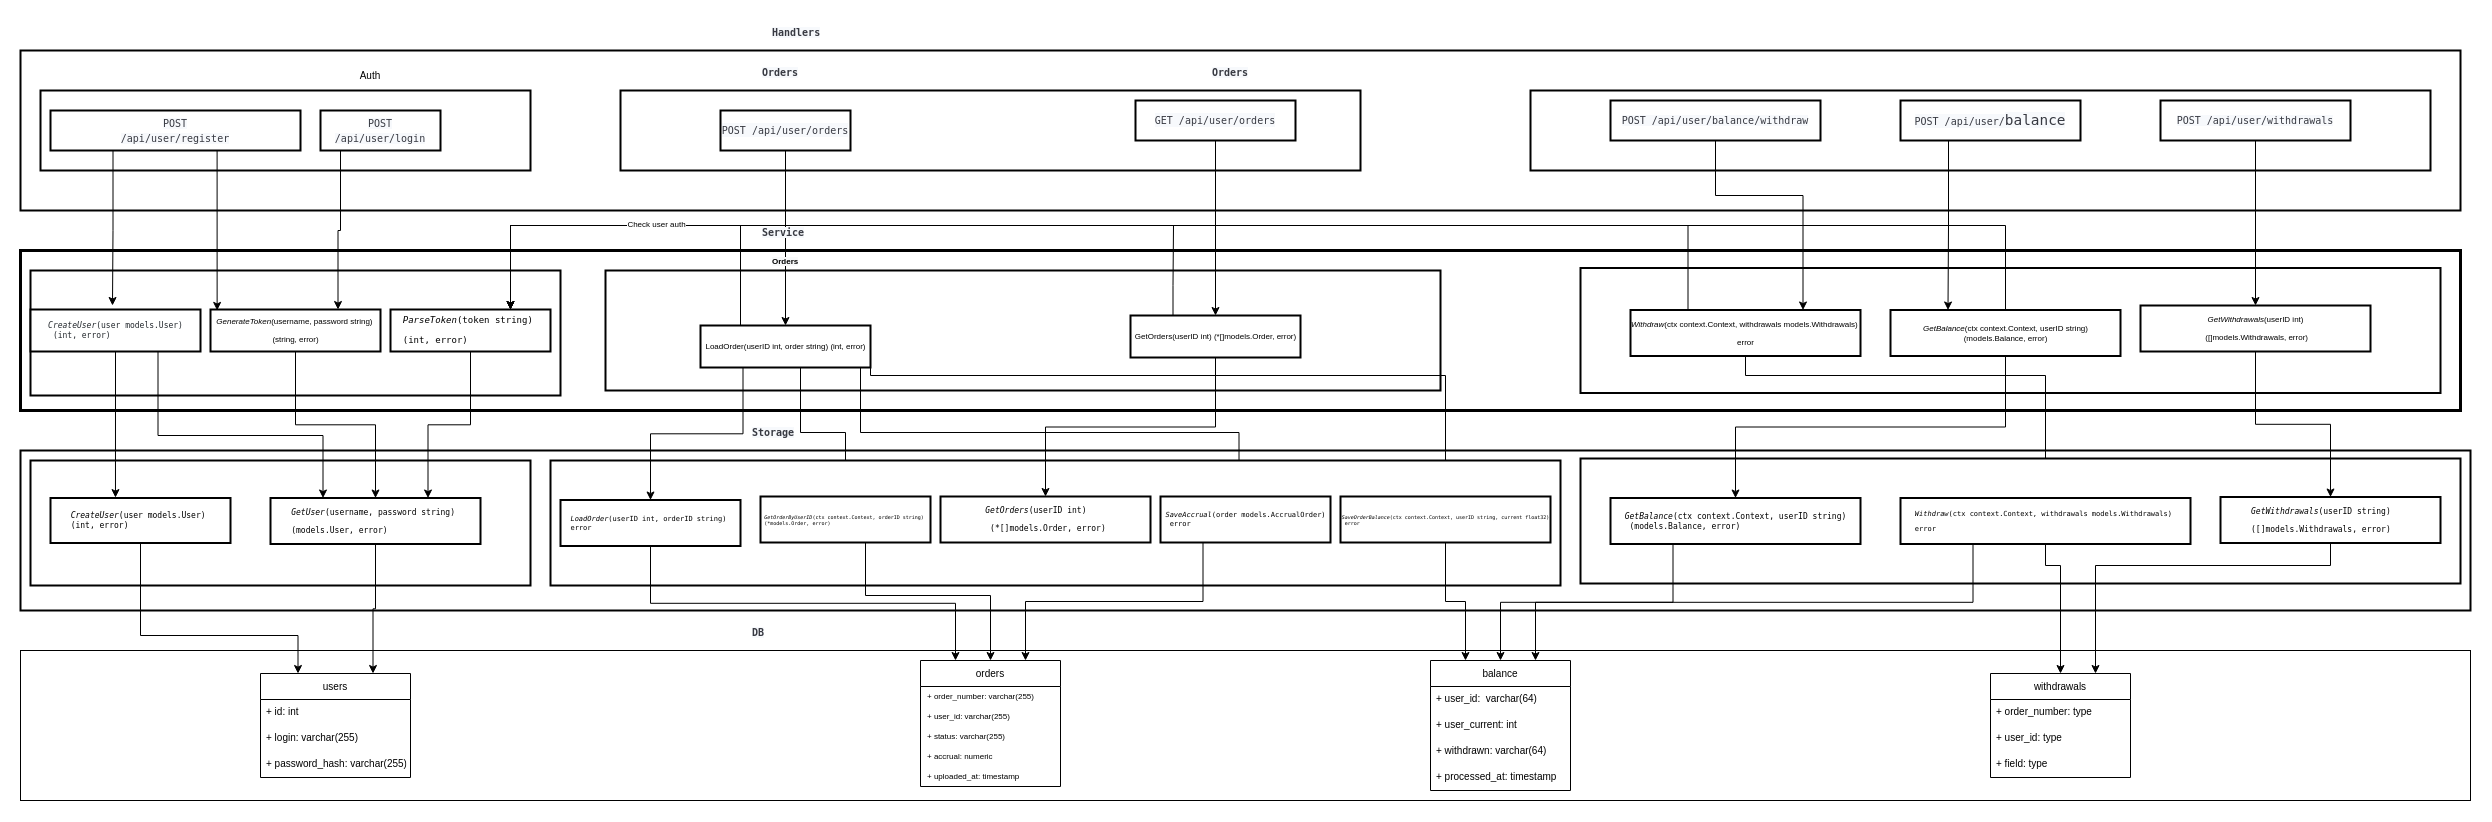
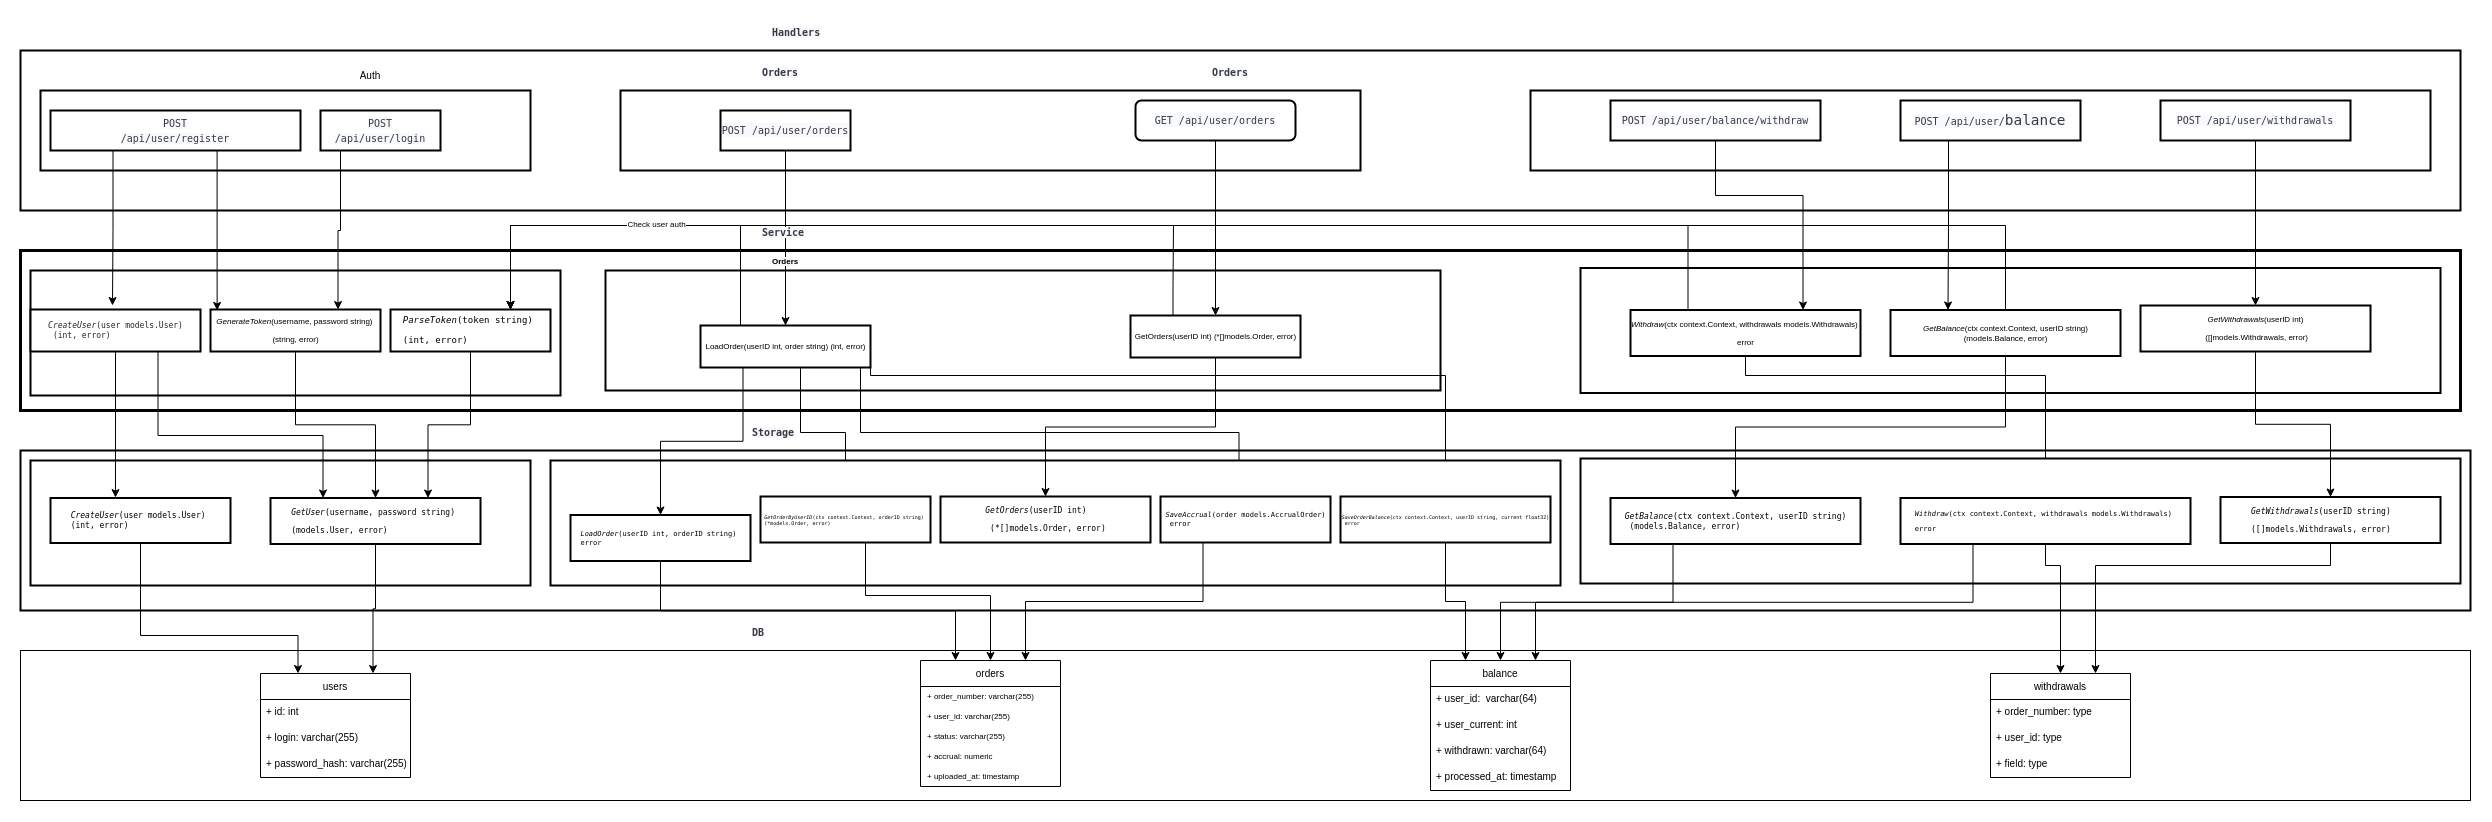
(1216, 121) -> (1216, 121)
(651, 523) -> (661, 538)
